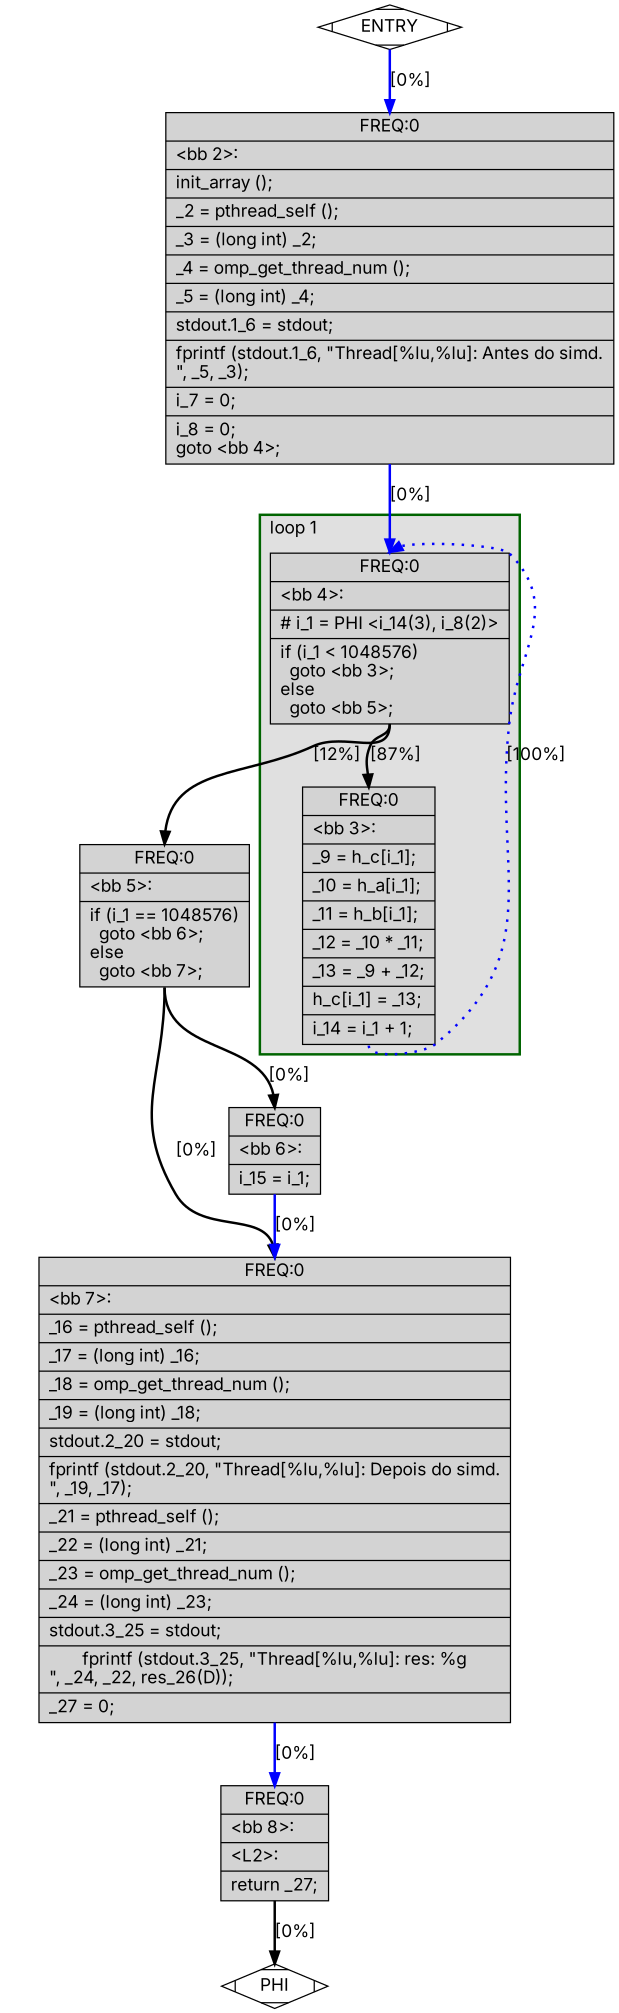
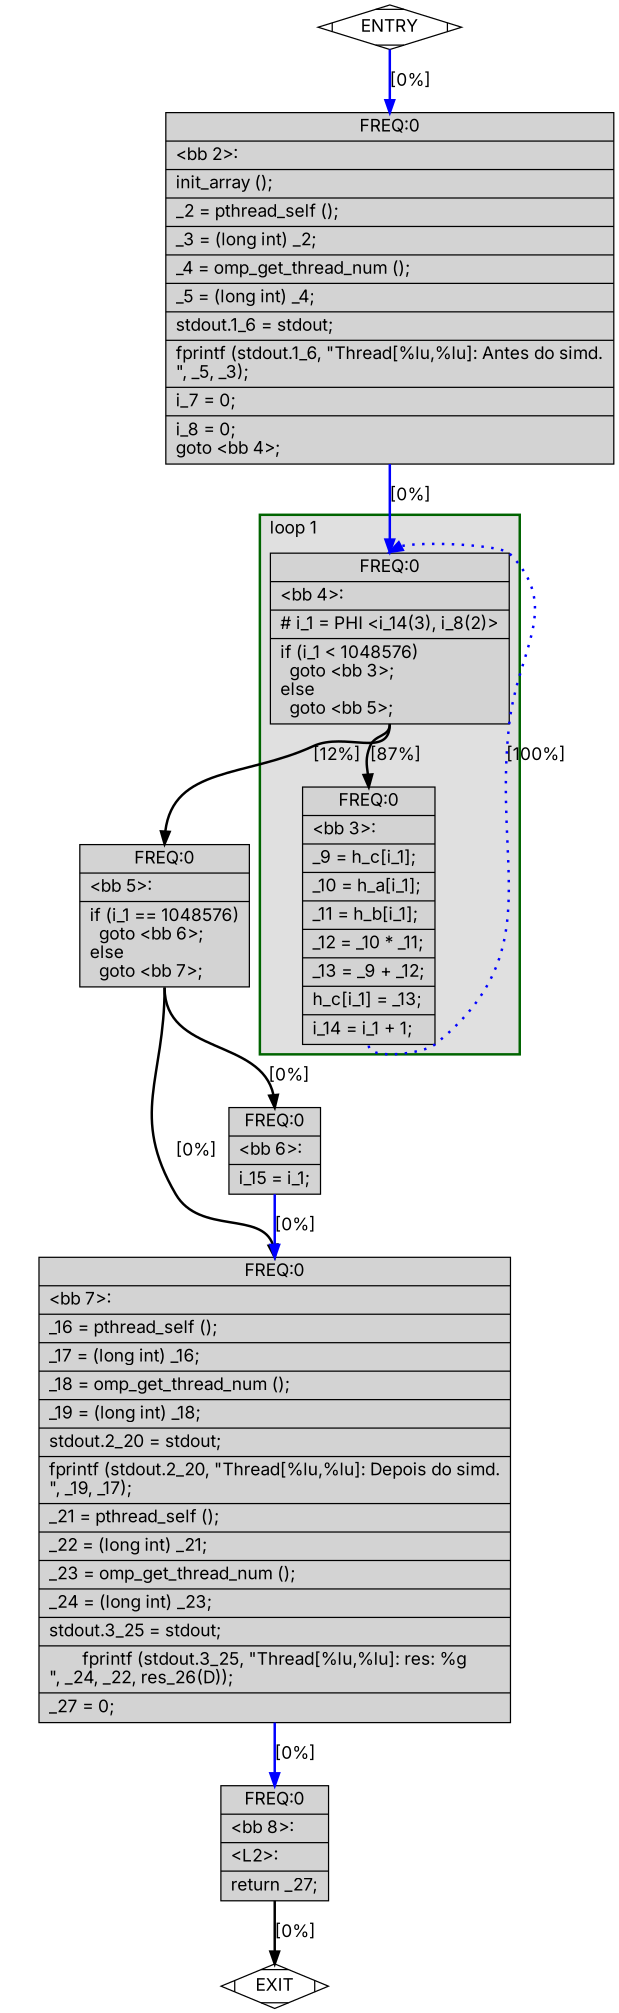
(275, 1986) -> (275, 1986)
